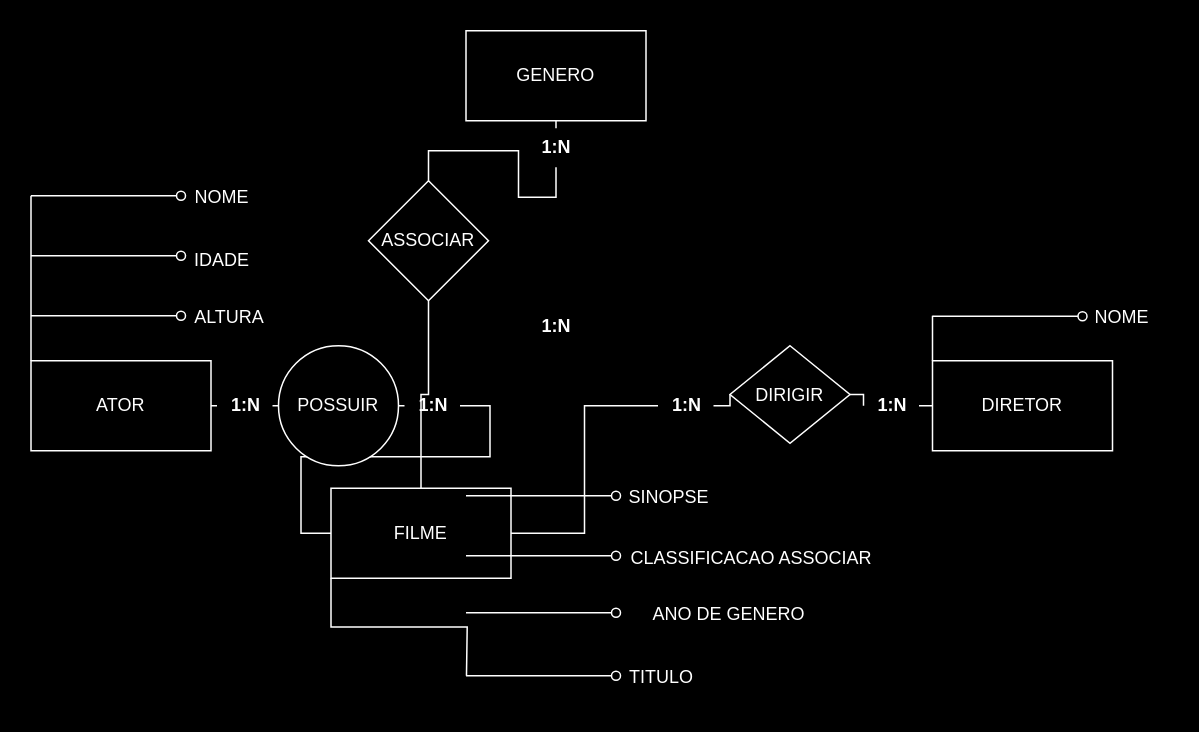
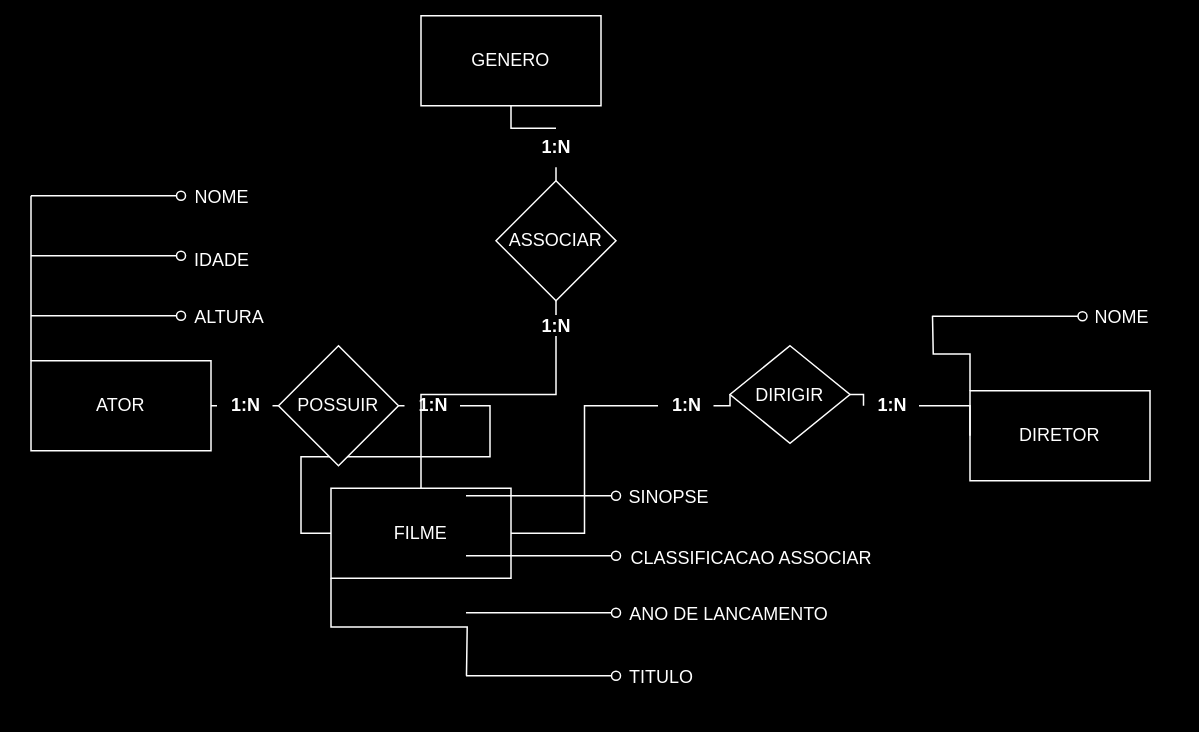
(556, 76) -> (511, 61)
(428, 241) -> (556, 241)
(338, 406) -> (338, 406)
(1022, 406) -> (1060, 436)
(729, 614) -> (729, 614)
